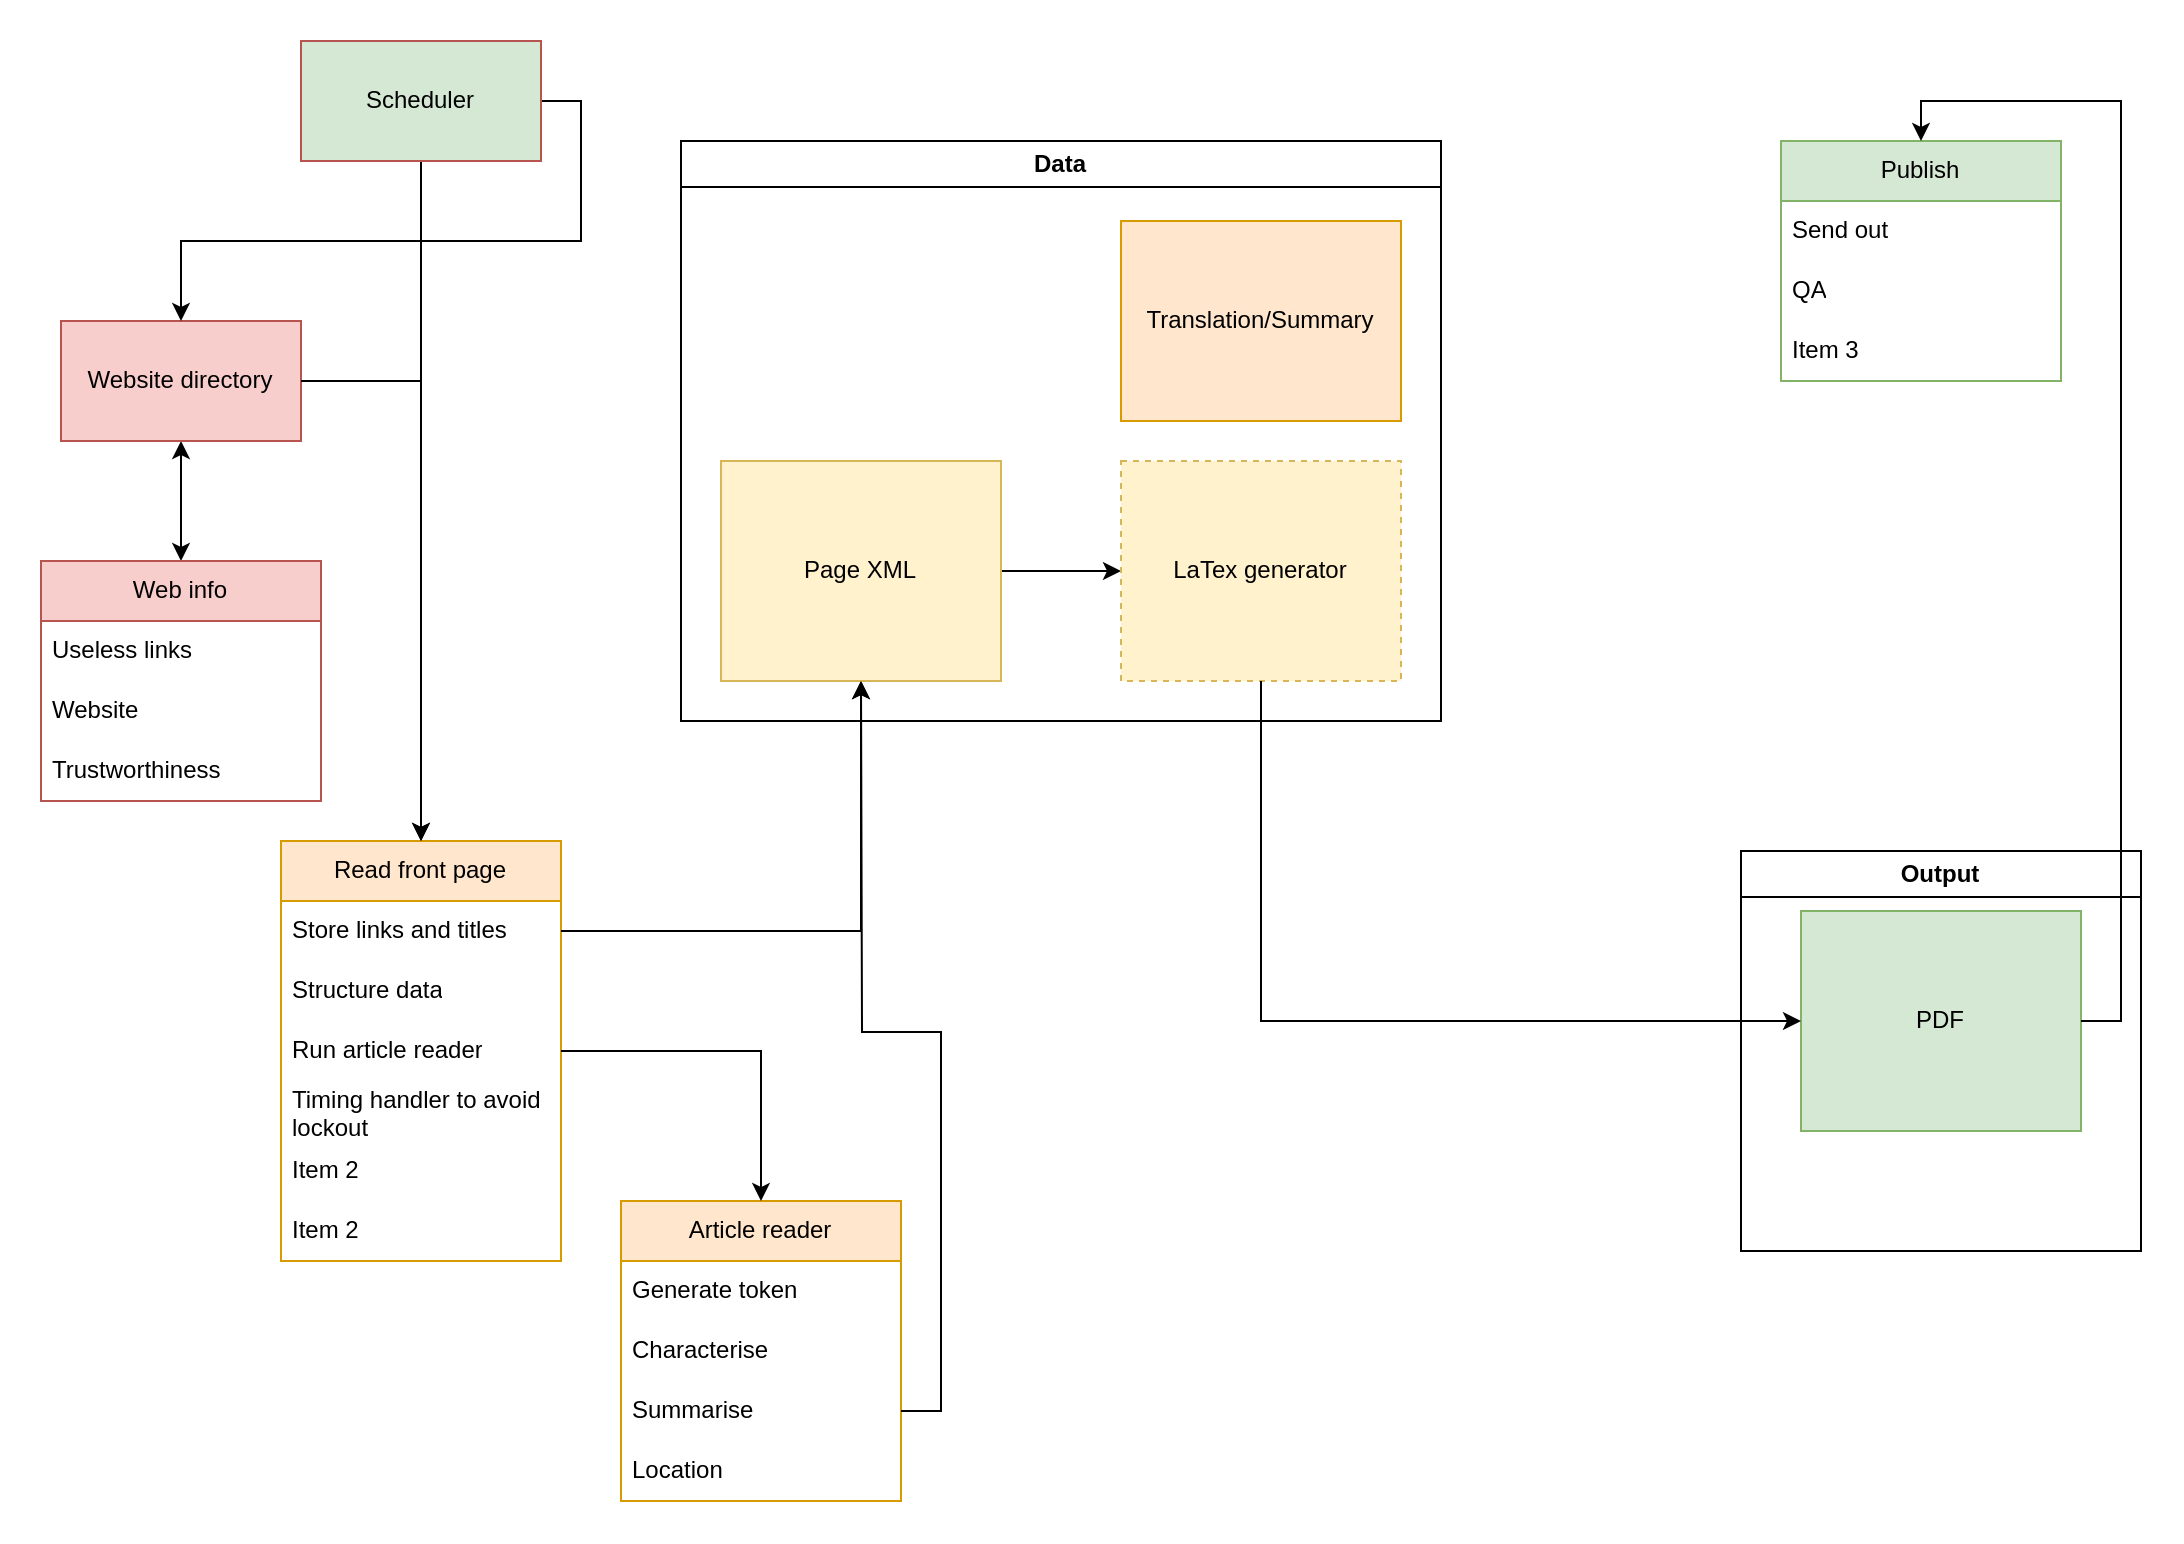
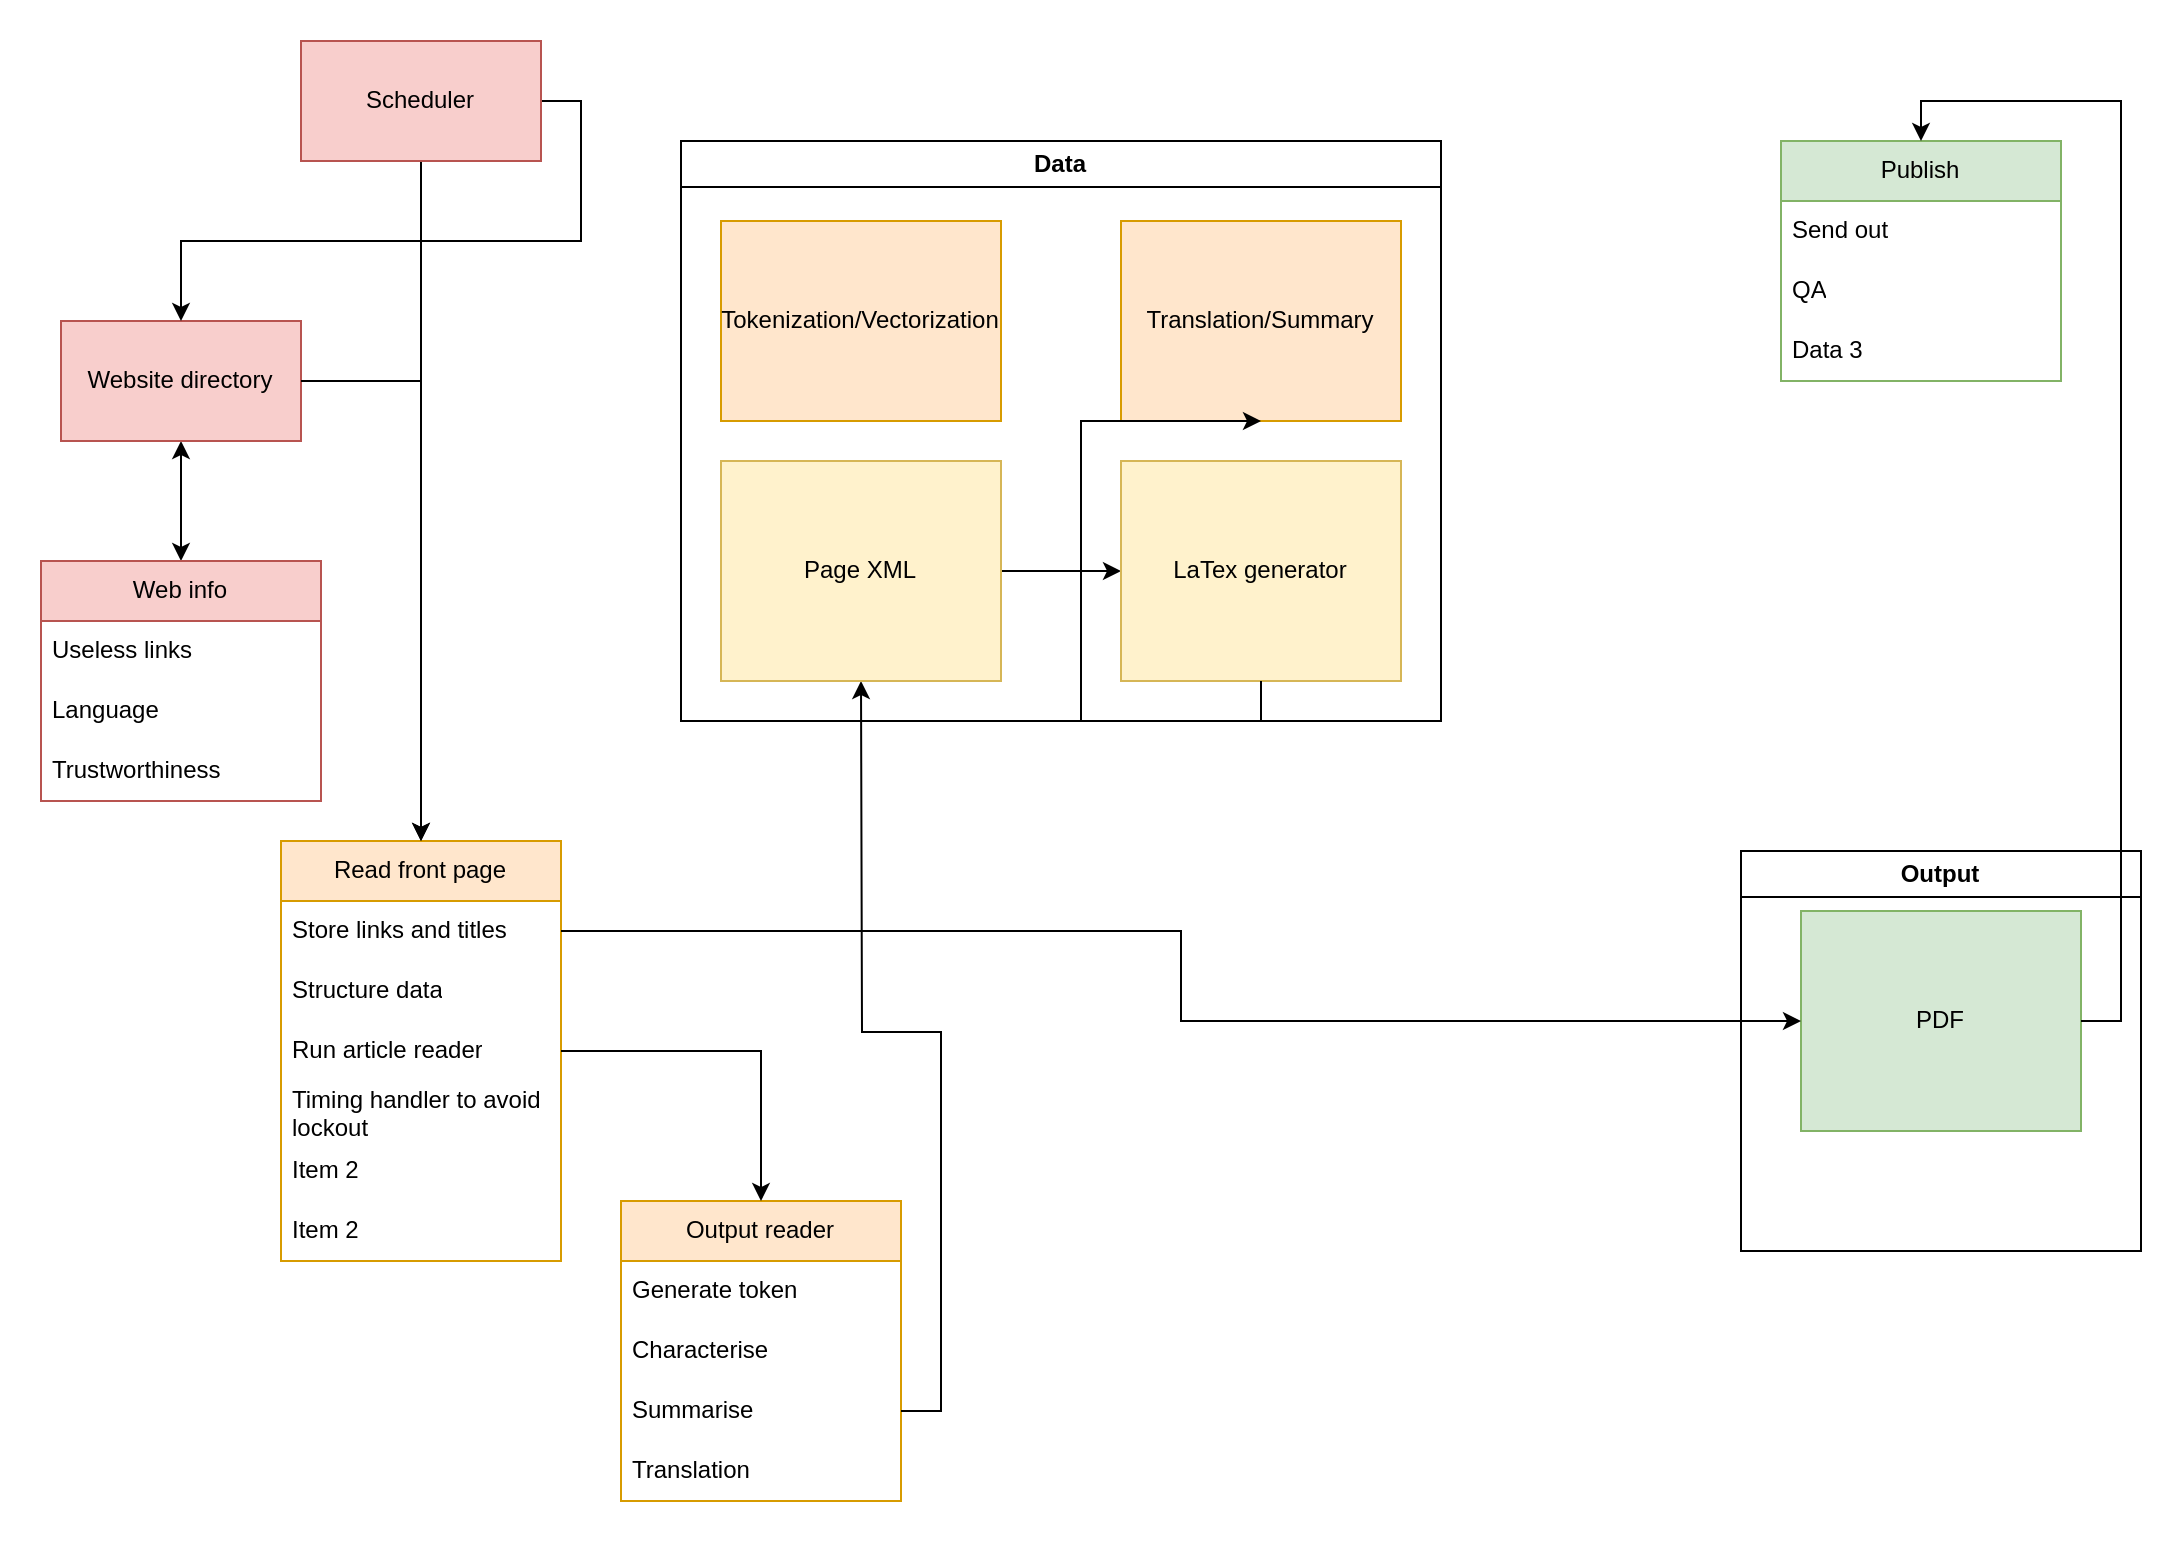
(421, 101) -> (421, 101)
none -> (861, 321)
(1830, 351) -> (1830, 351)
(1261, 571) -> (1261, 571)
(97, 711) -> (107, 711)
(1261, 871) -> (1081, 486)
(858, 931) -> (1103, 931)
(761, 1231) -> (761, 1231)
(684, 1471) -> (701, 1471)
